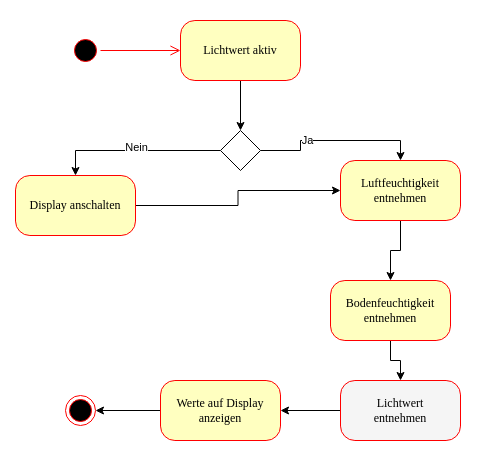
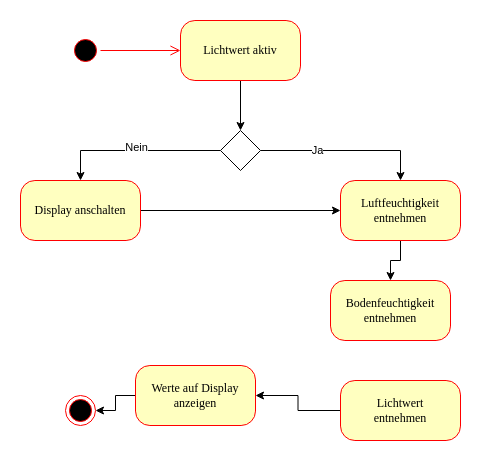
(401, 191) -> (401, 211)
(76, 206) -> (81, 211)
(392, 361) -> none
(221, 411) -> (196, 396)
(401, 411) -> (401, 411)
